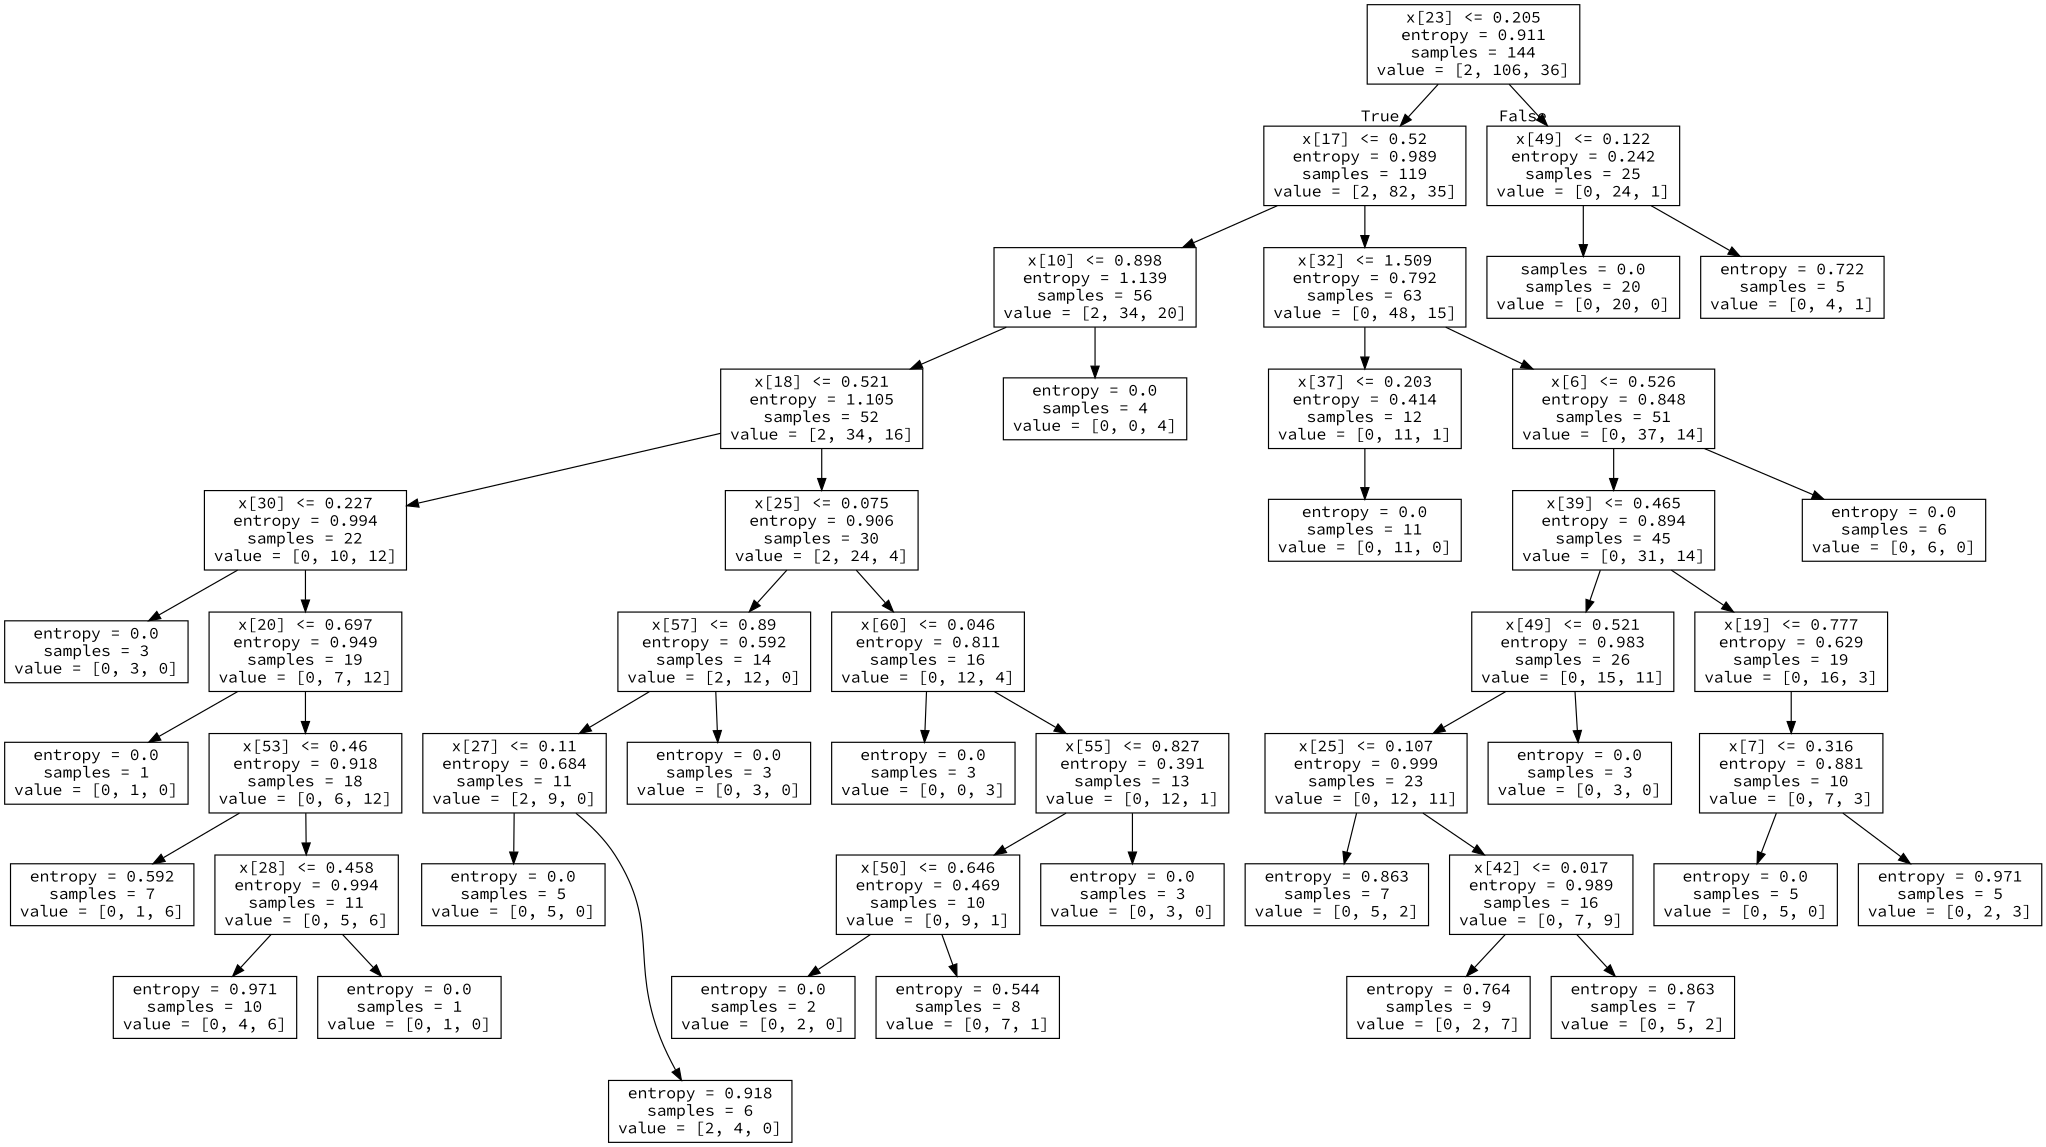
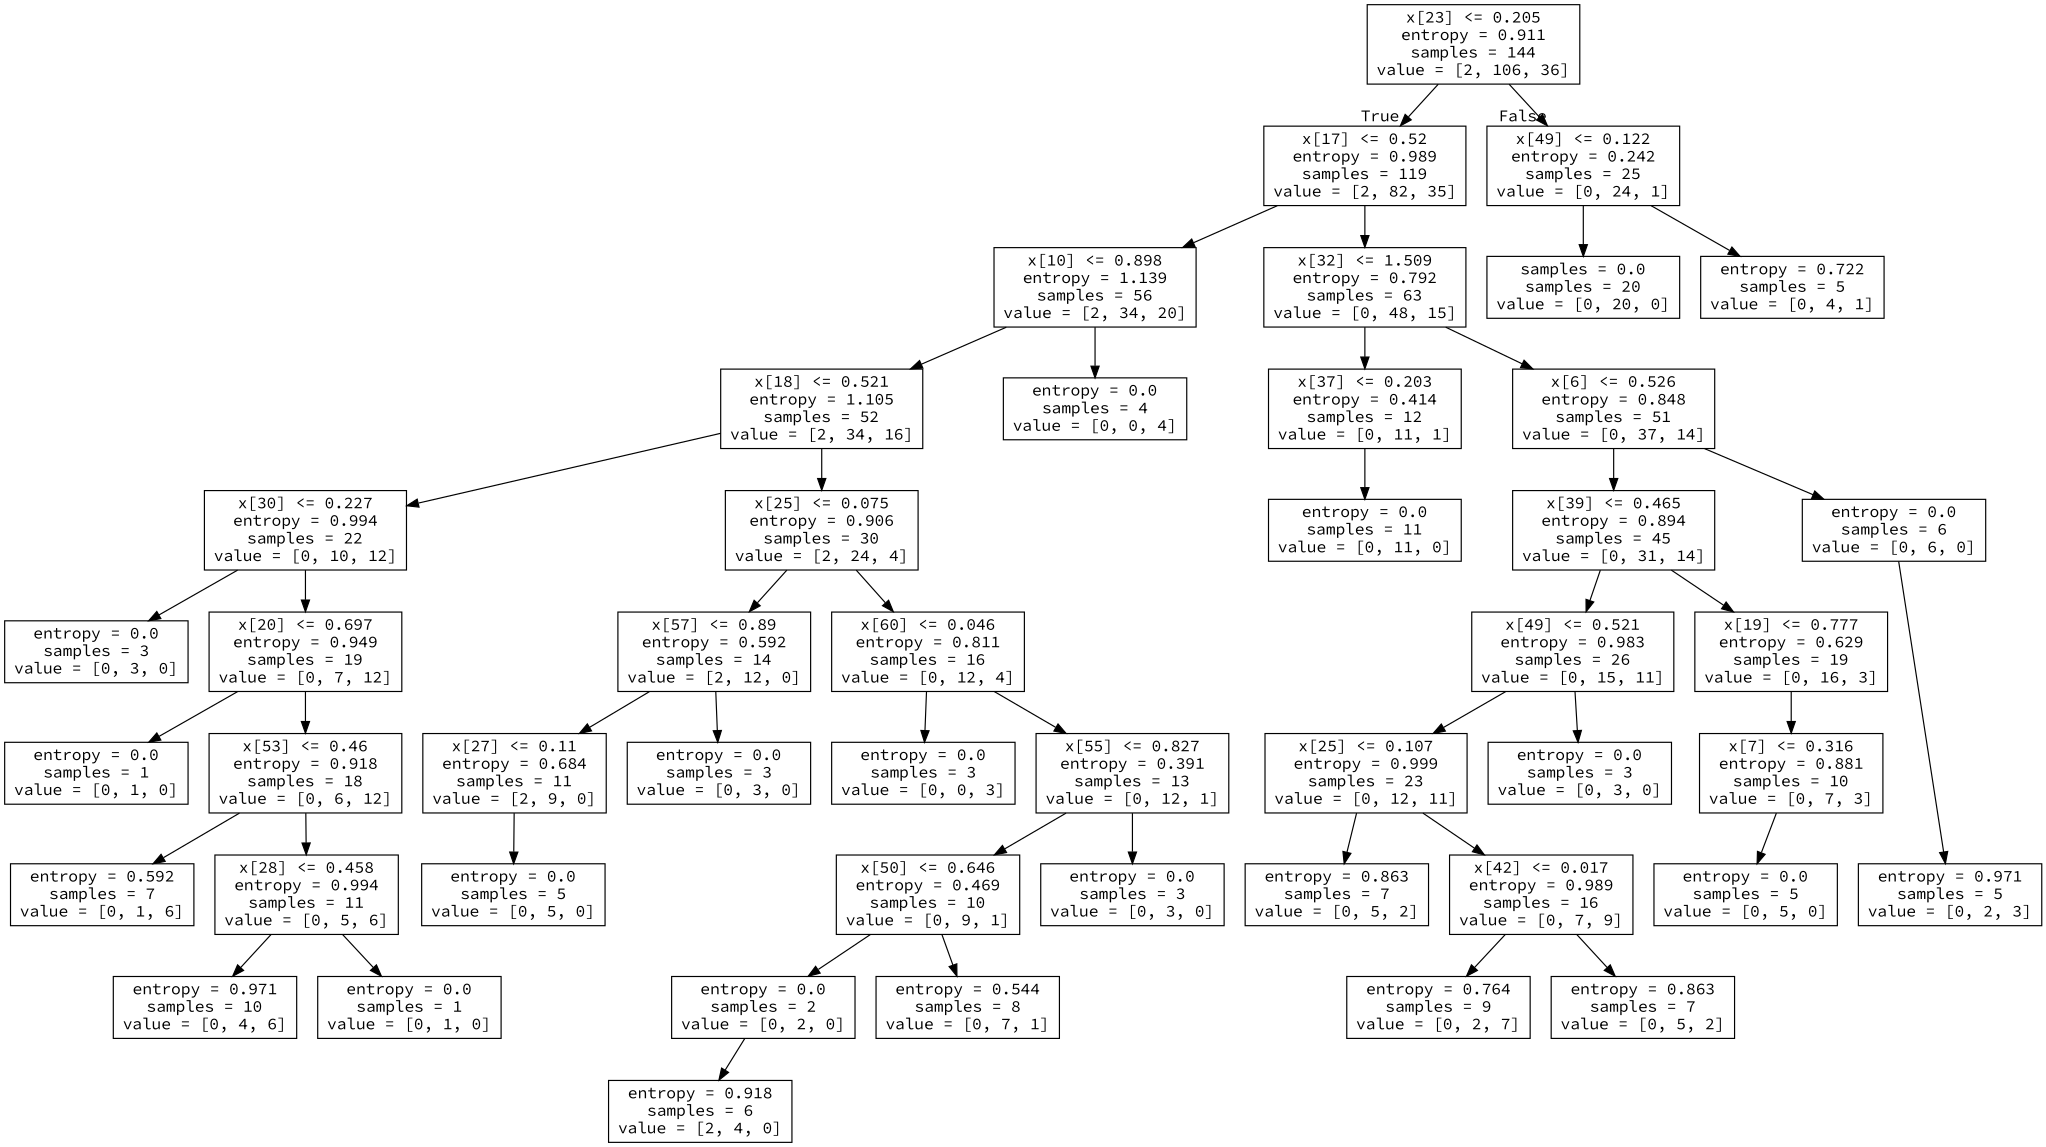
(1872, 835) -> (1921, 707)
(642, 934) -> (735, 1054)
